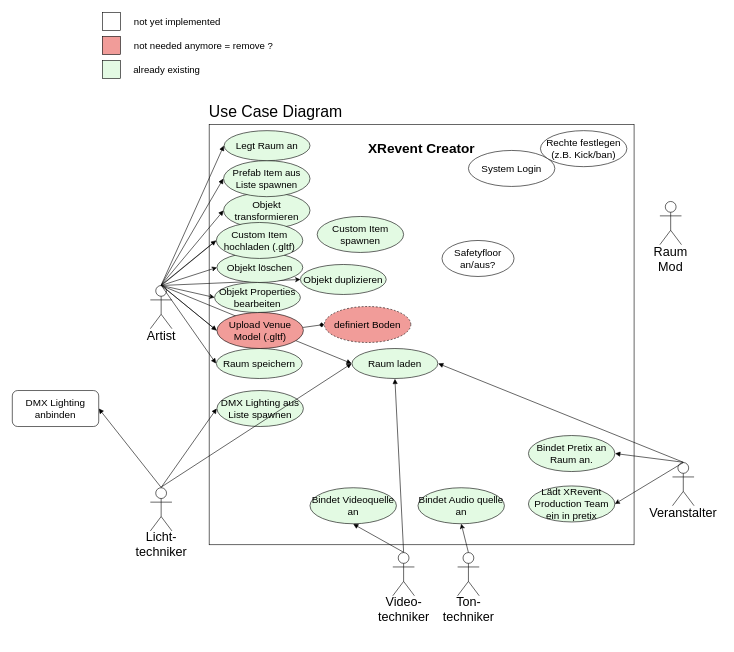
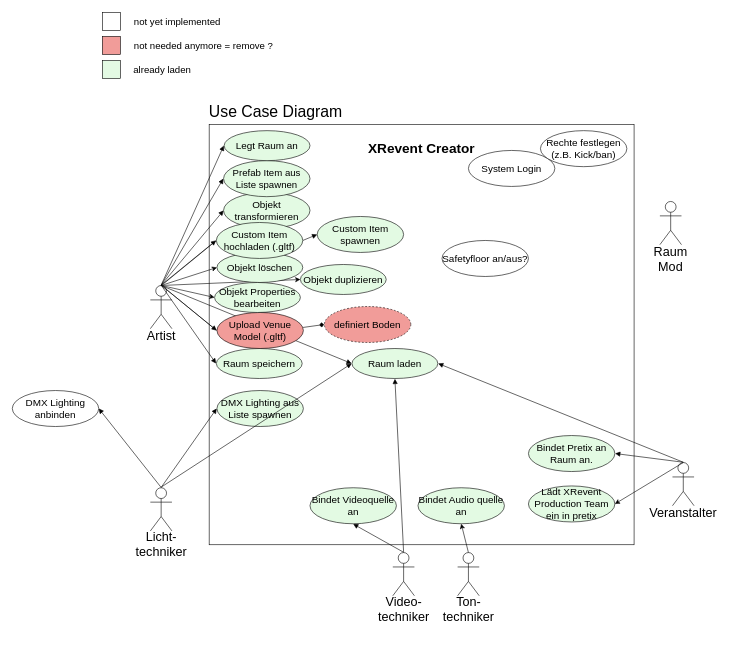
(172, 69) -> (165, 69)
none -> (308, 238)
(478, 258) -> (485, 258)
(56, 408) -> (56, 408)
